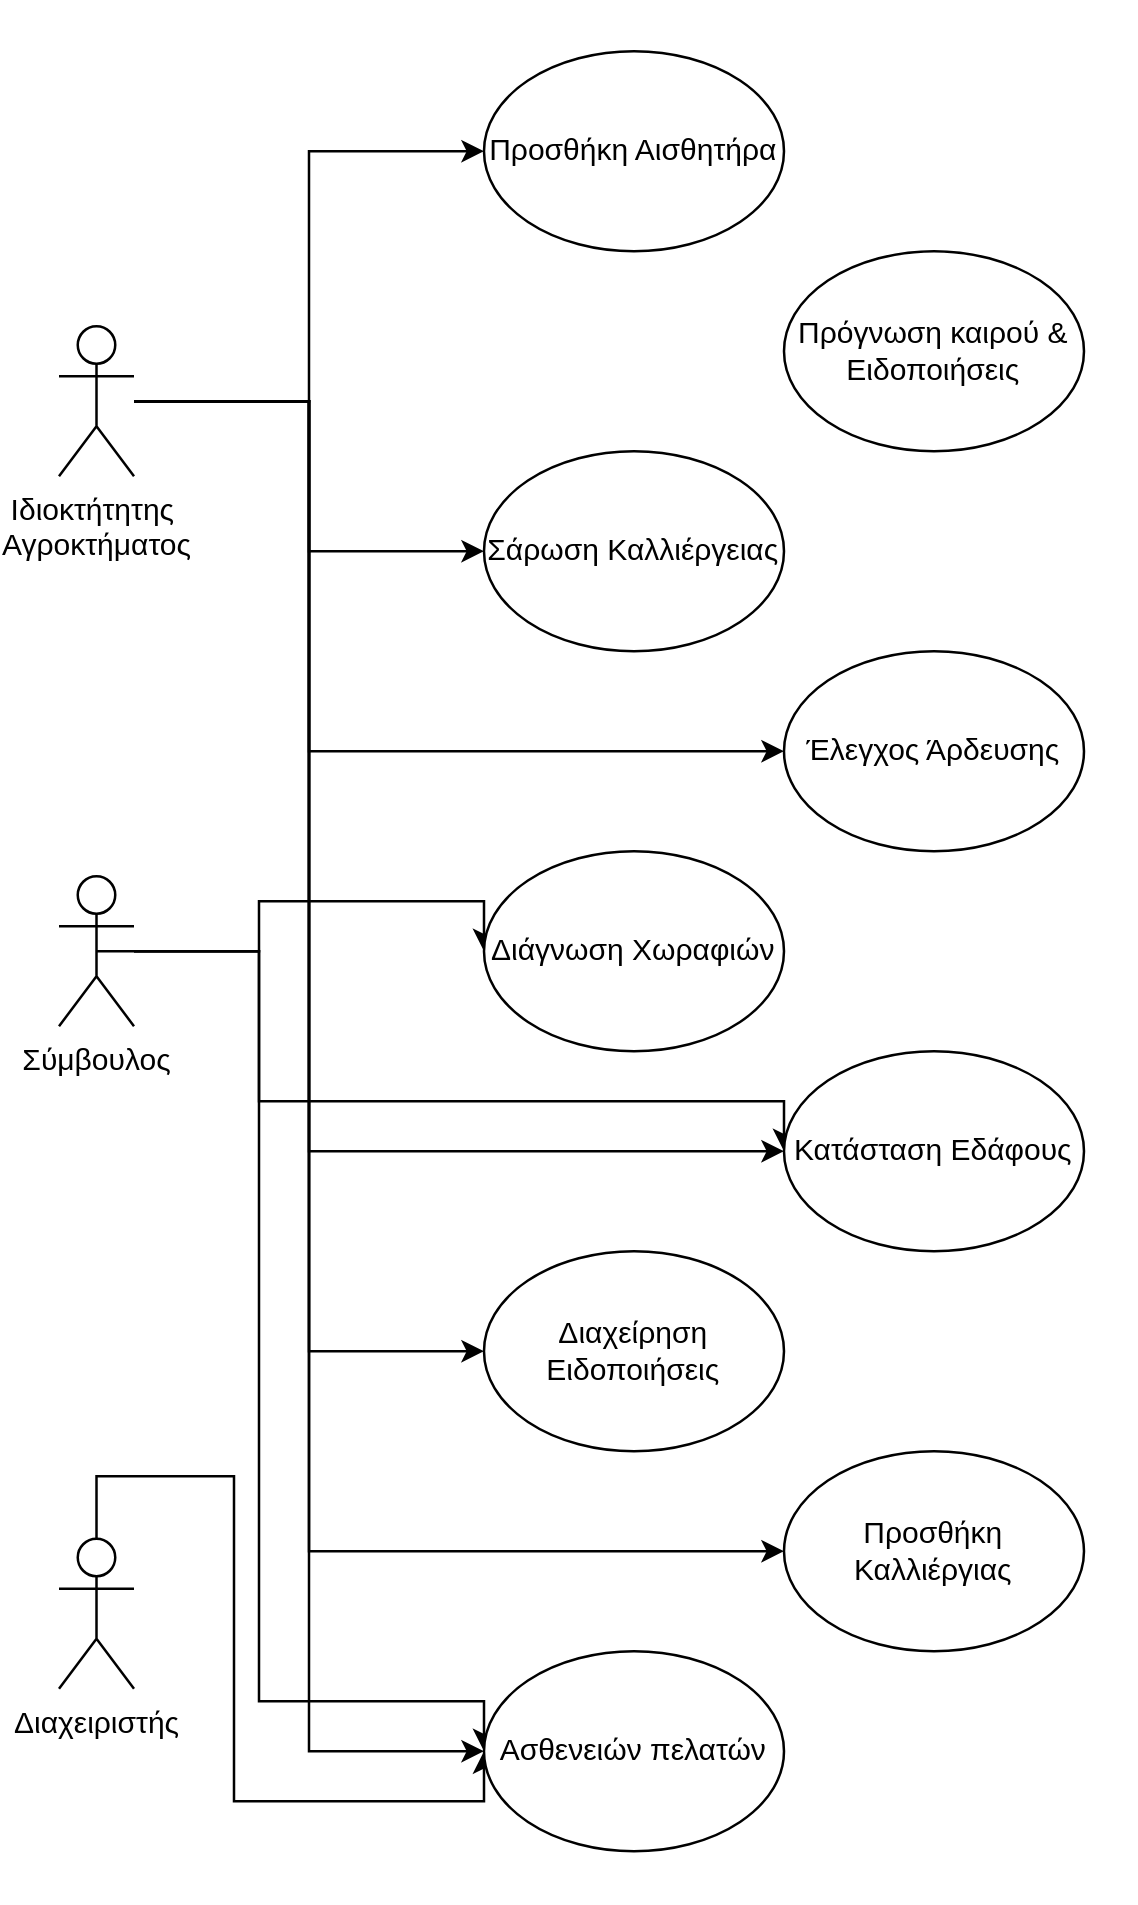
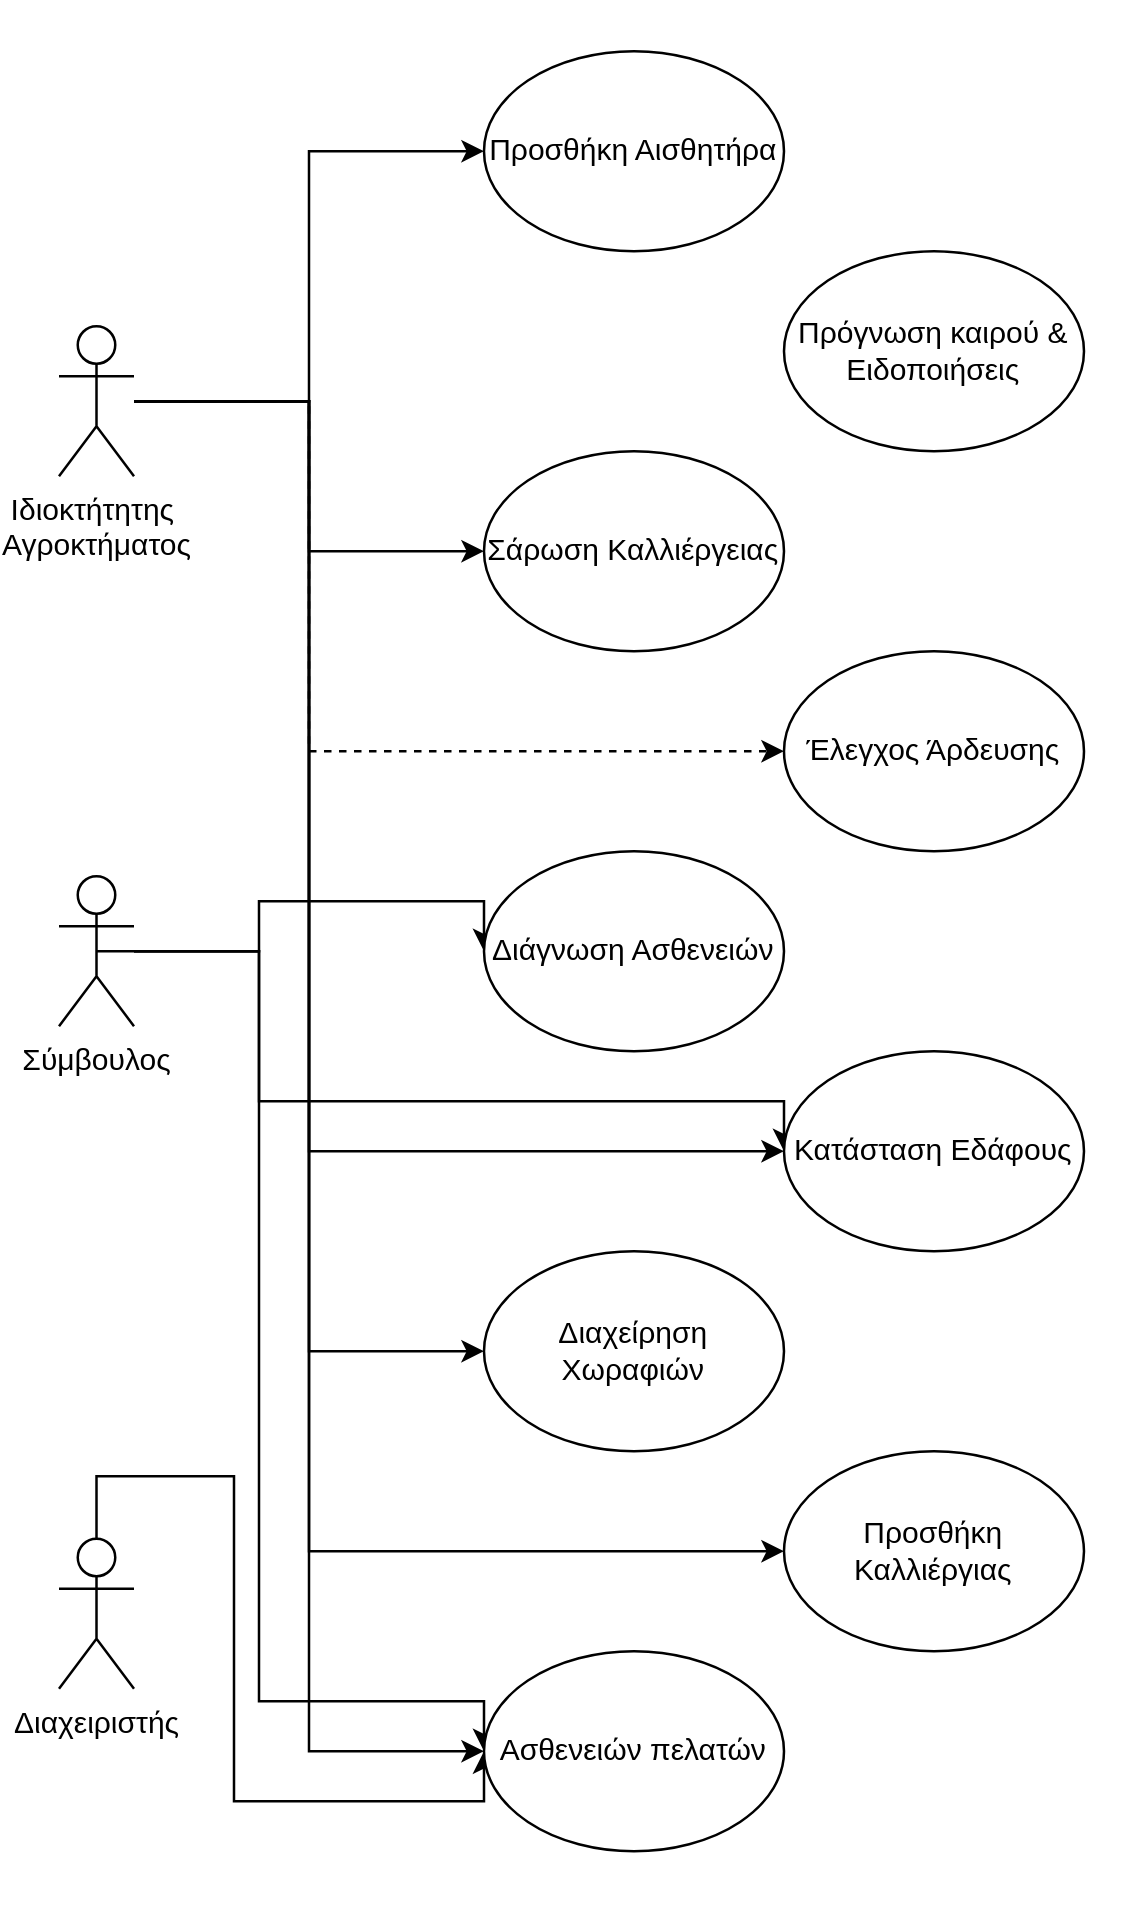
(535, 751) -> (535, 751)
(634, 951) -> (634, 951)
(634, 1351) -> (634, 1351)
